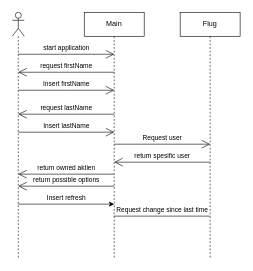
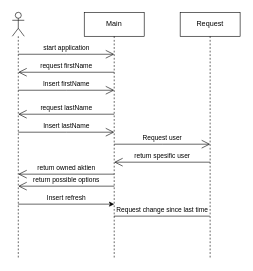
(210, 24) -> (210, 24)
